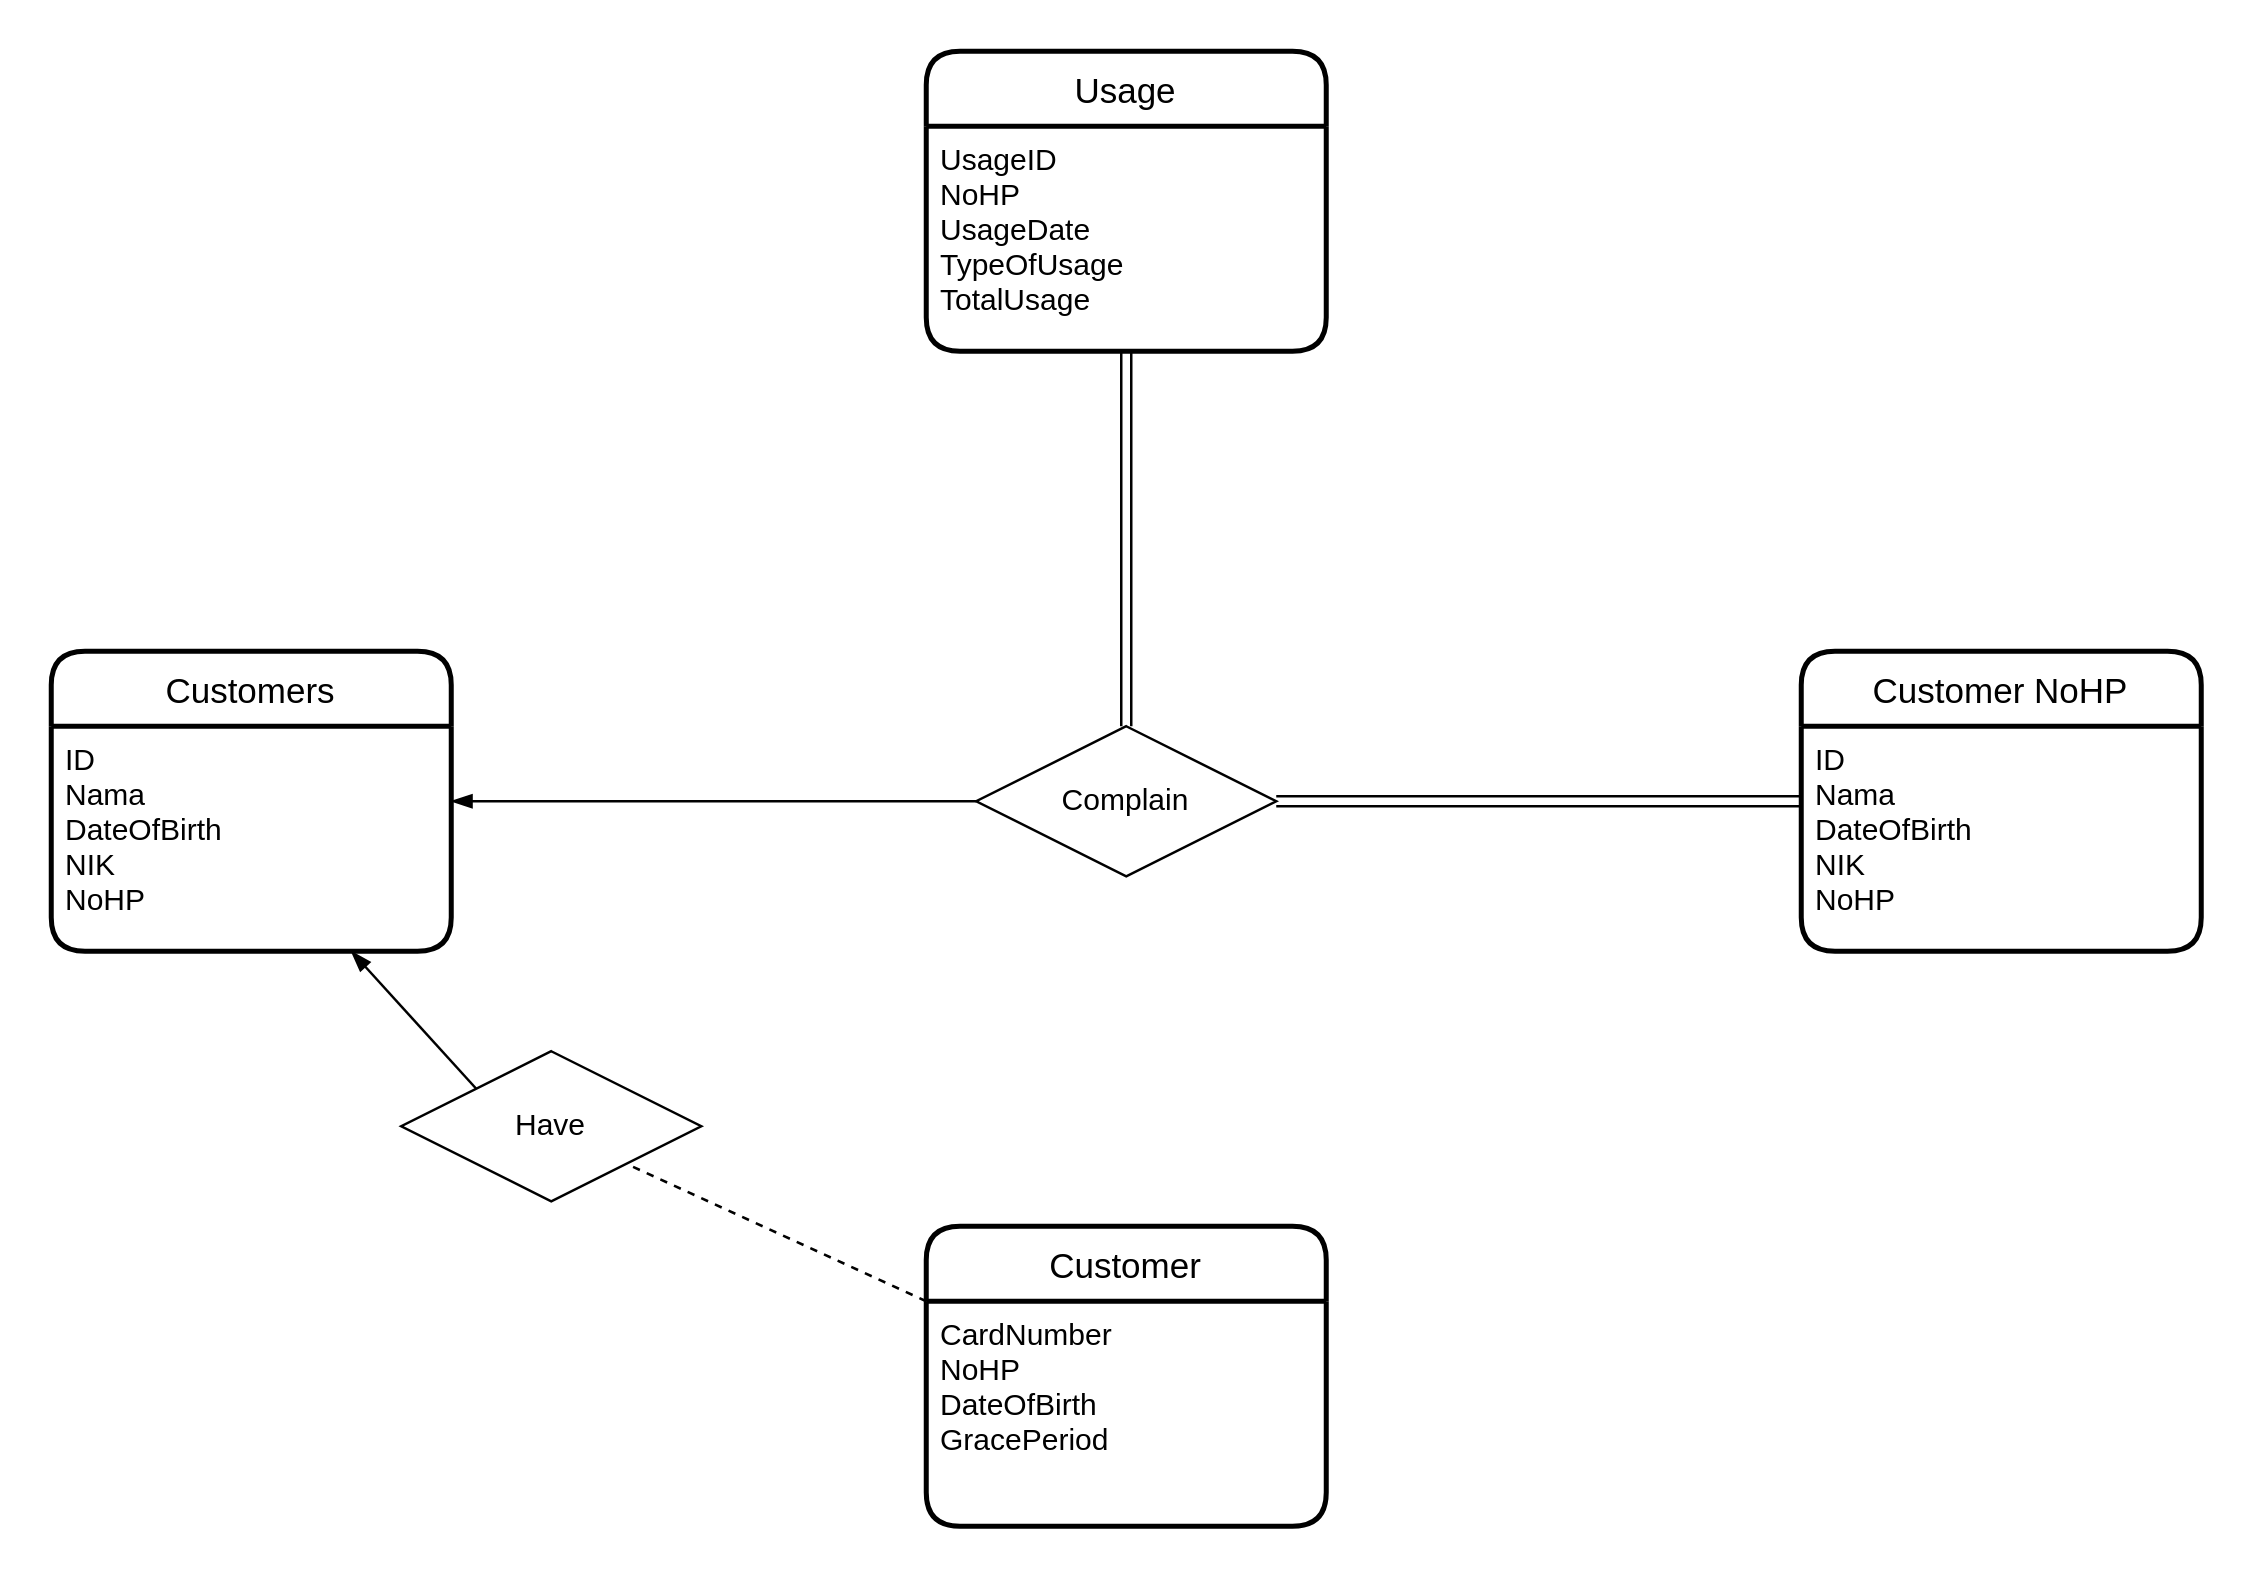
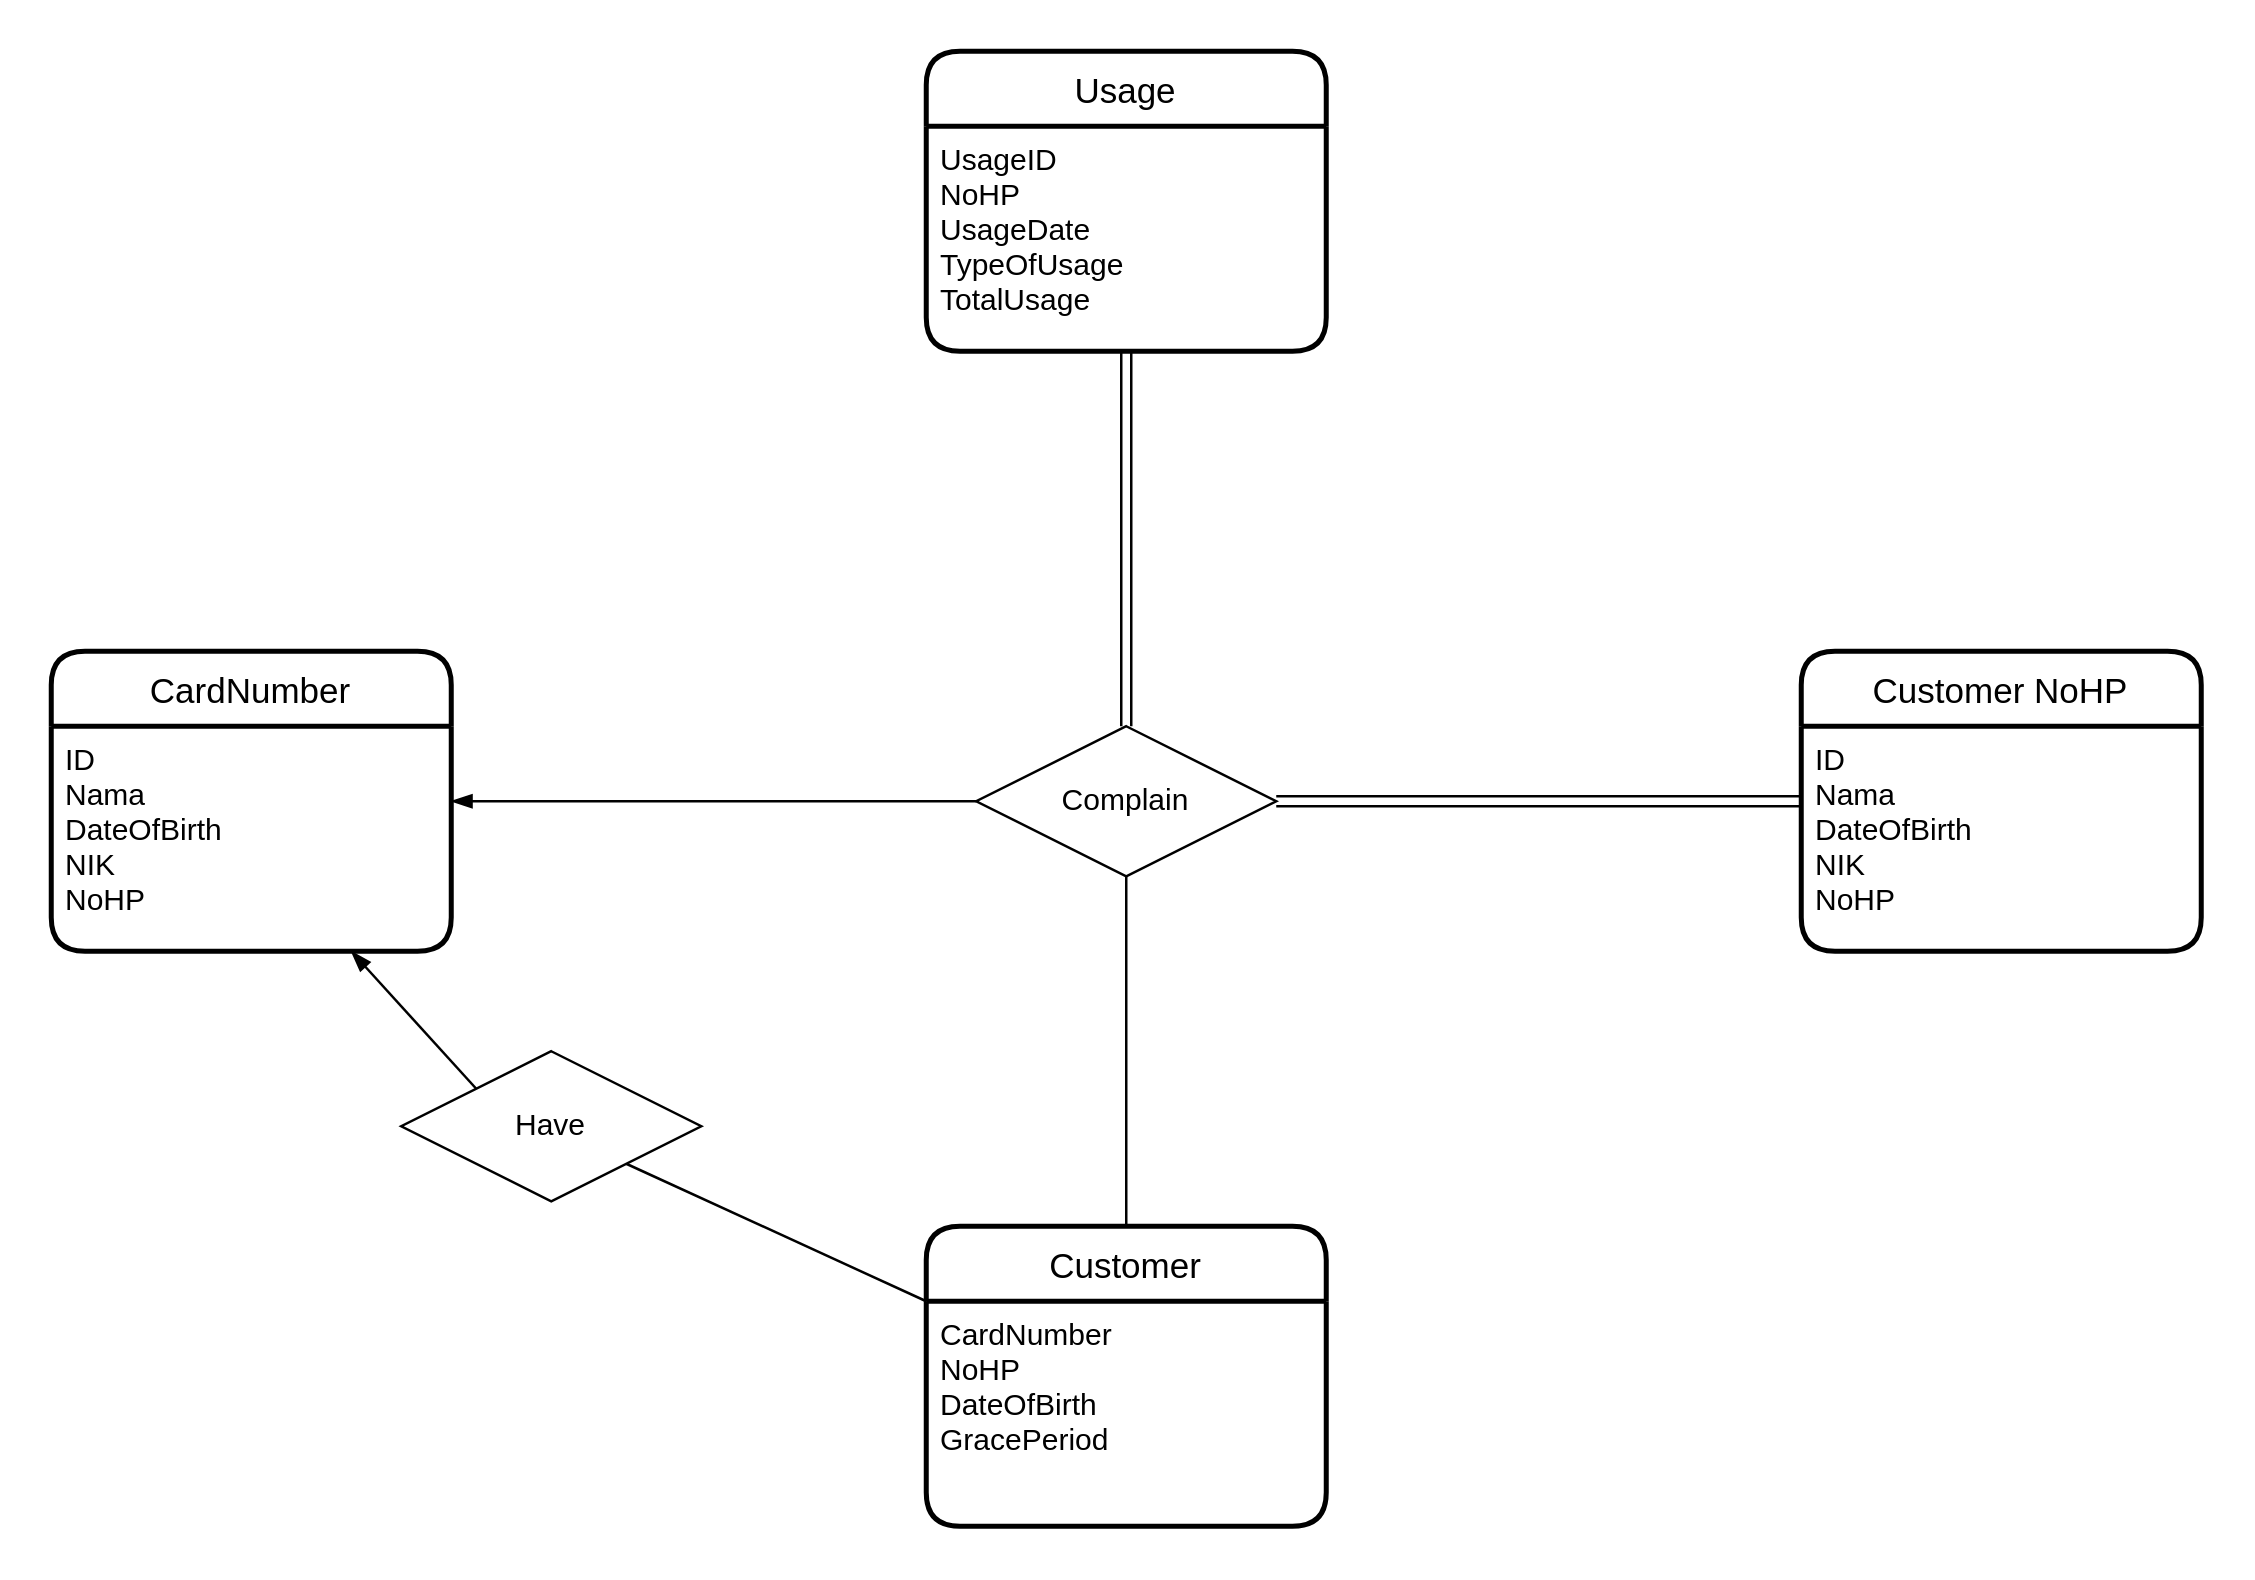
(250, 691) -> (250, 691)
none -> (1126, 1051)
(774, 1231) -> (774, 1231)
